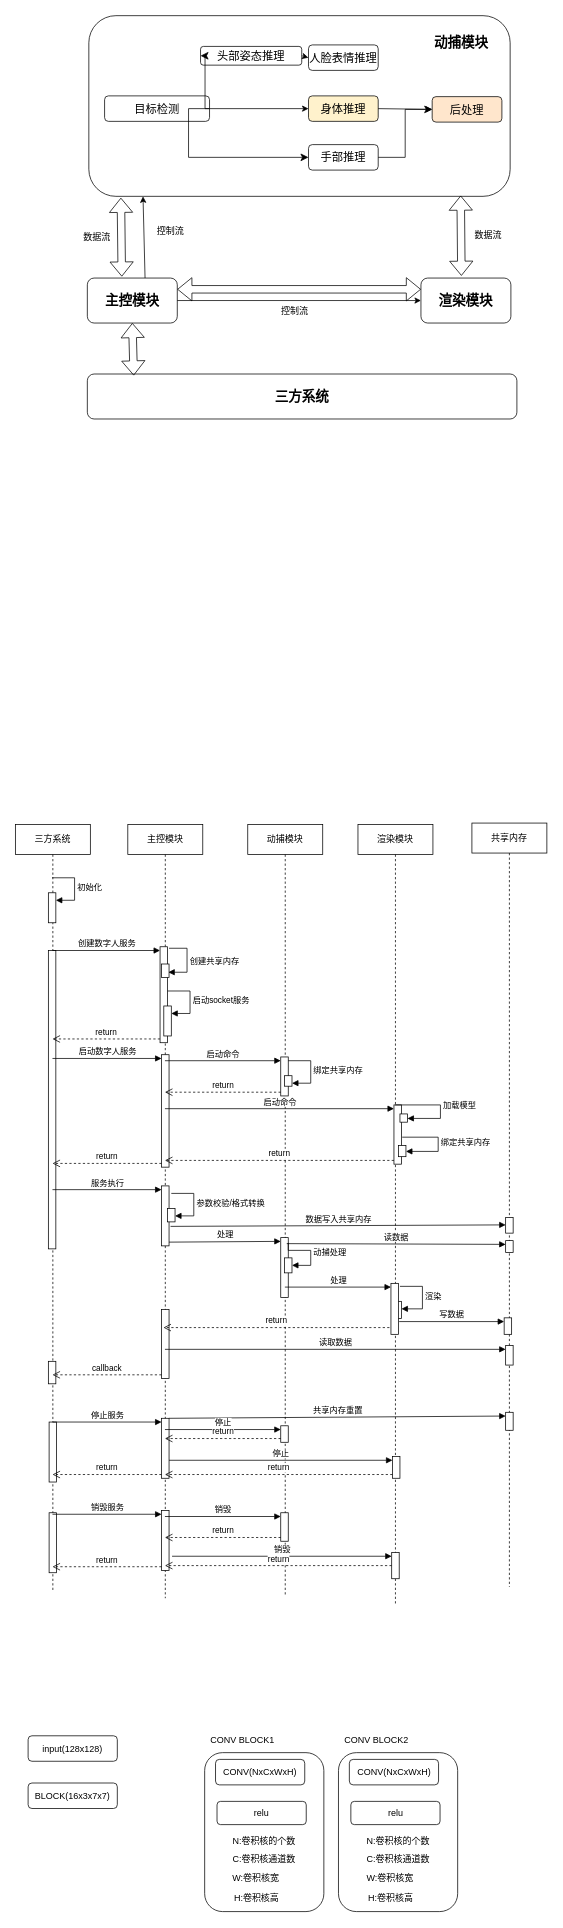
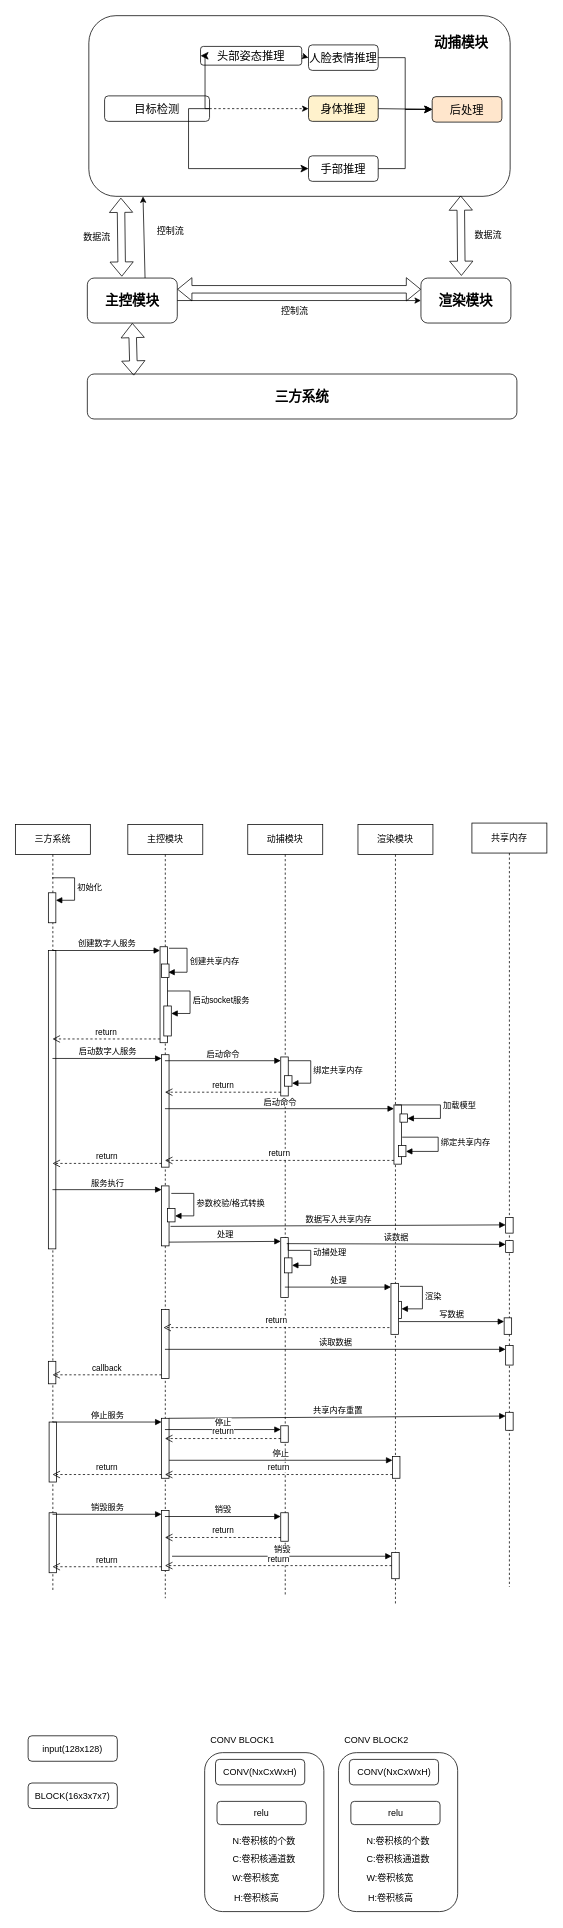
none -> (405, 69)
(257, 108) -> (257, 108)
(344, 157) -> (344, 168)
